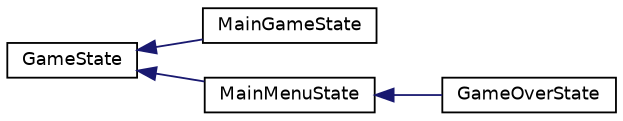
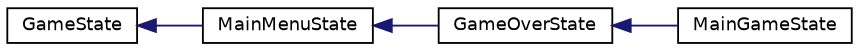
(179, 43) -> (654, 26)
